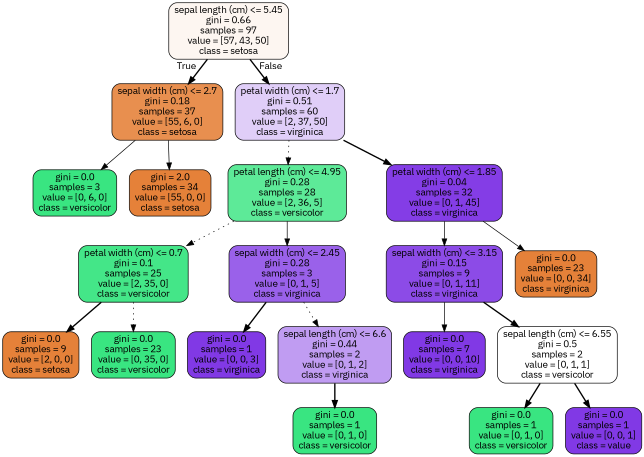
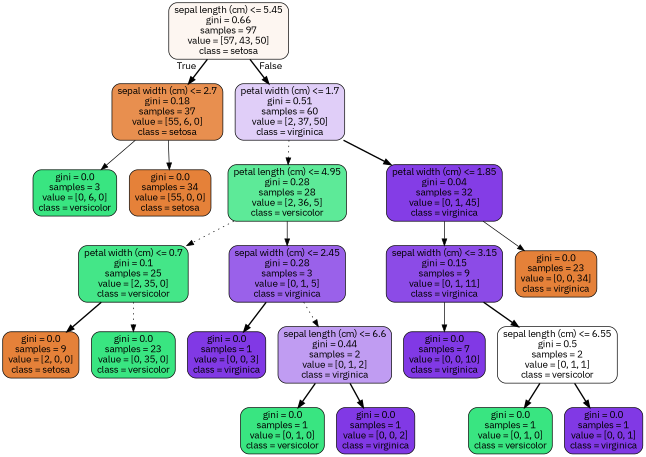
(170, 193) -> (170, 193)
none -> (376, 431)
(604, 431) -> (604, 431)
